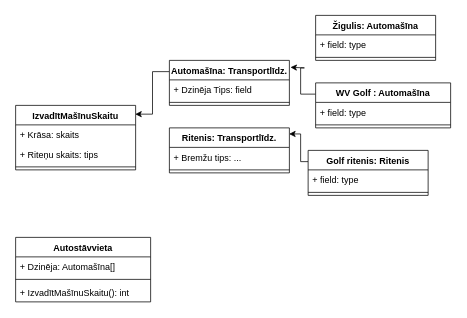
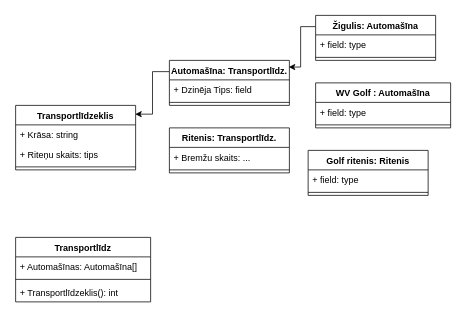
none -> (300, 38)
(300, 86) -> none
(75, 116) -> (75, 116)
(53, 135) -> (53, 135)
(300, 148) -> none
(209, 158) -> (214, 158)
(83, 248) -> (83, 248)
(73, 267) -> (84, 267)
(84, 293) -> (79, 293)
